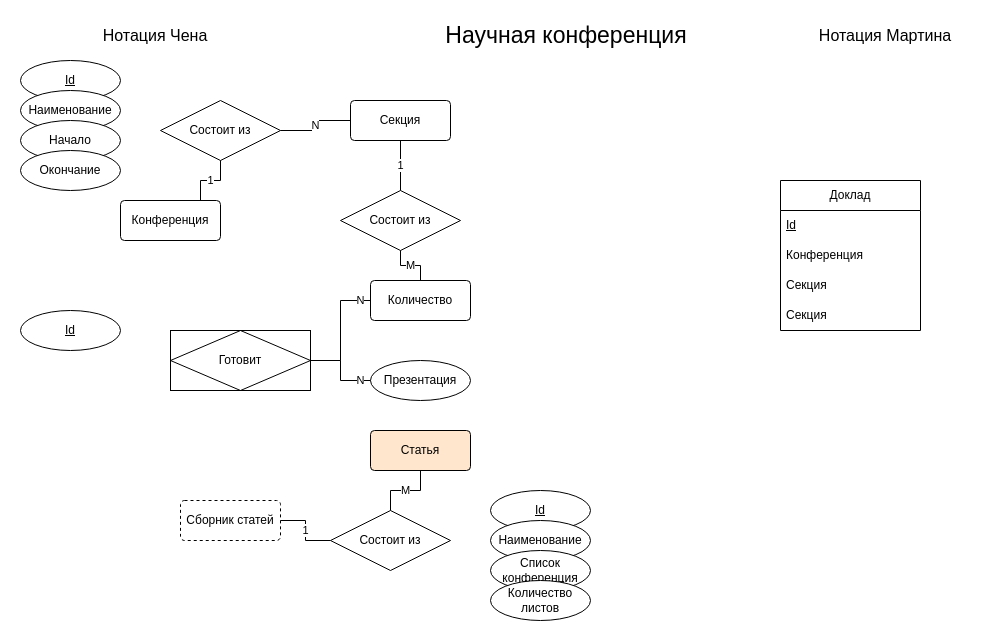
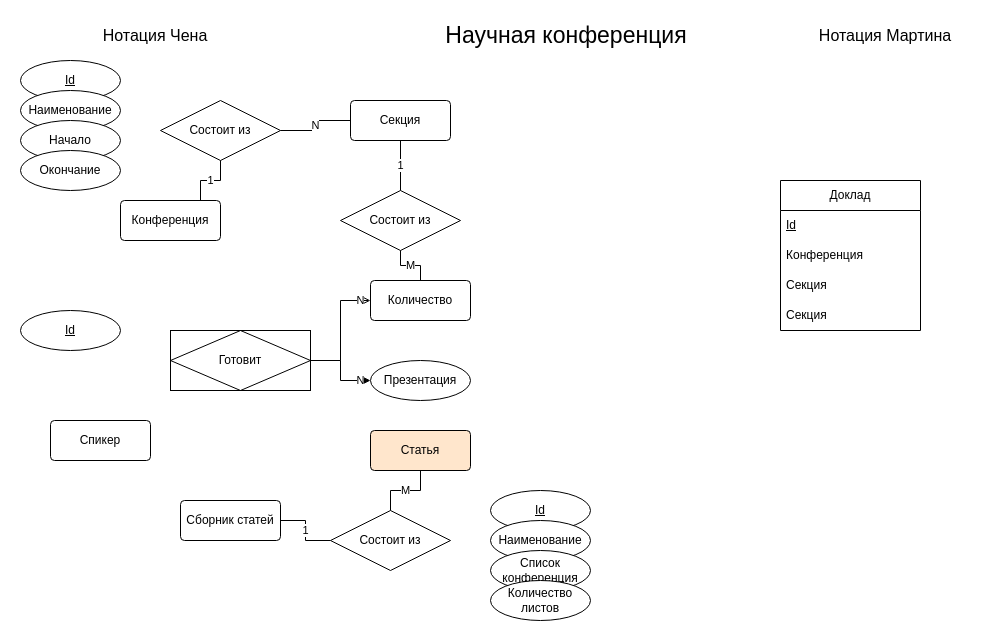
(365, 301) -> (365, 301)
(365, 381) -> (363, 381)
none -> (101, 441)
(231, 521) -> (231, 521)
